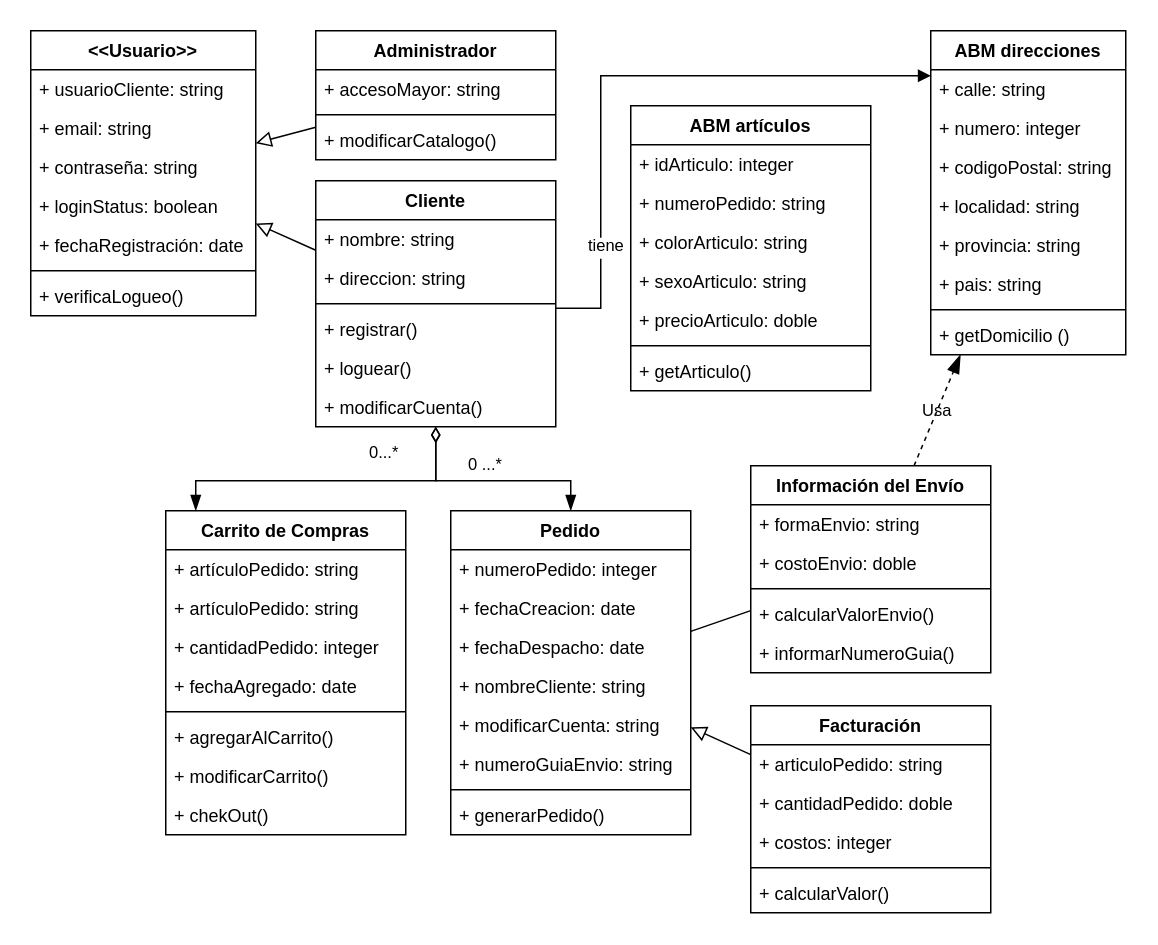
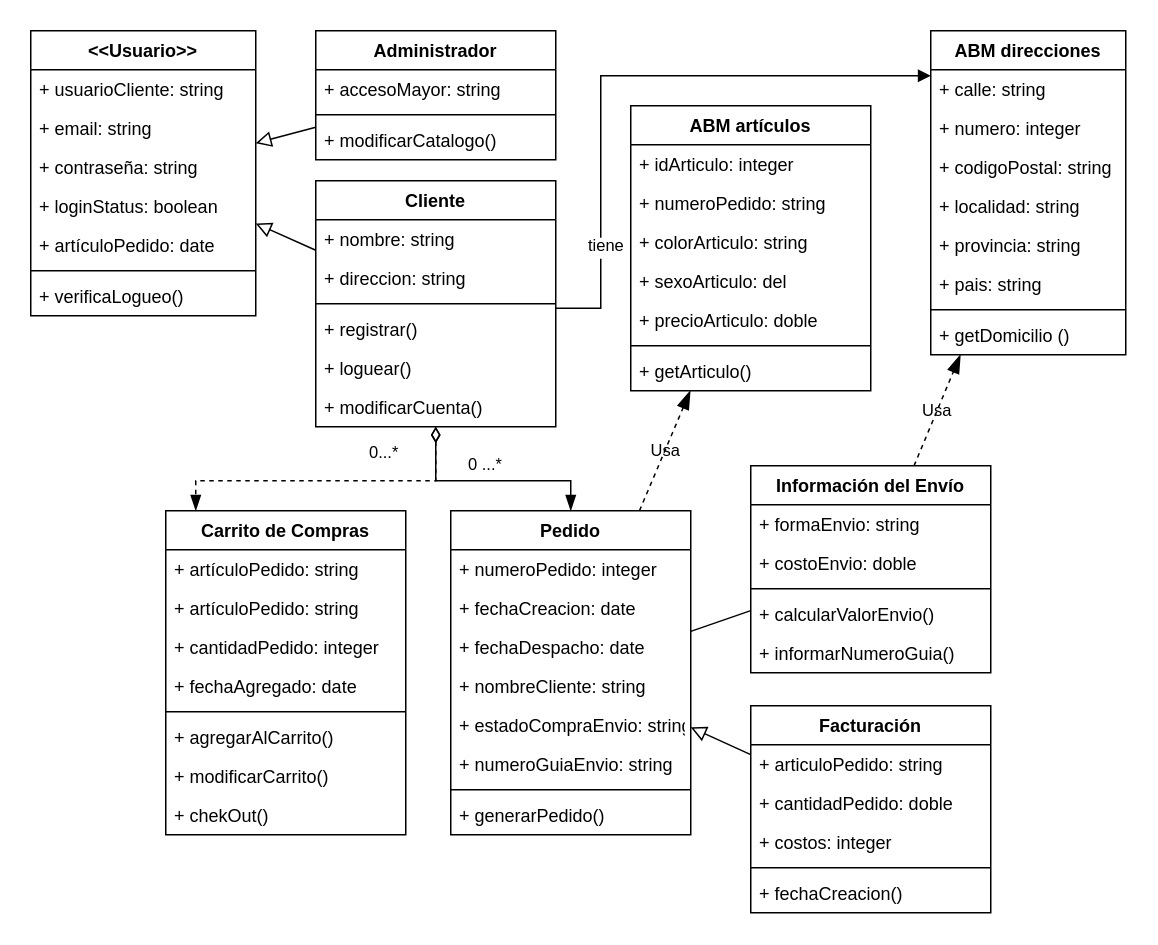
(153, 246) -> (138, 246)
(736, 282) -> (721, 282)
none -> (661, 459)
(308, 481) -> (308, 481)
(571, 726) -> (583, 726)
(835, 894) -> (840, 894)
